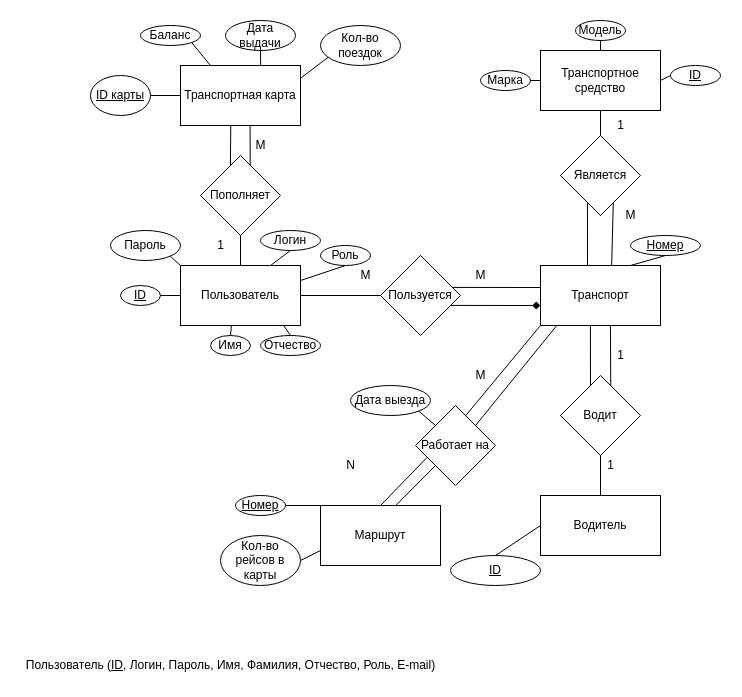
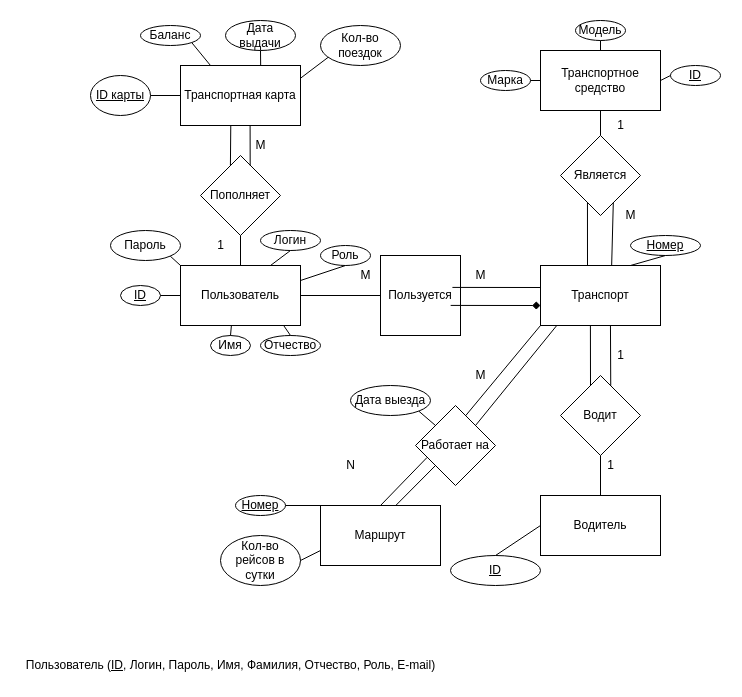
(421, 296) -> (421, 296)
(261, 561) -> (261, 561)
